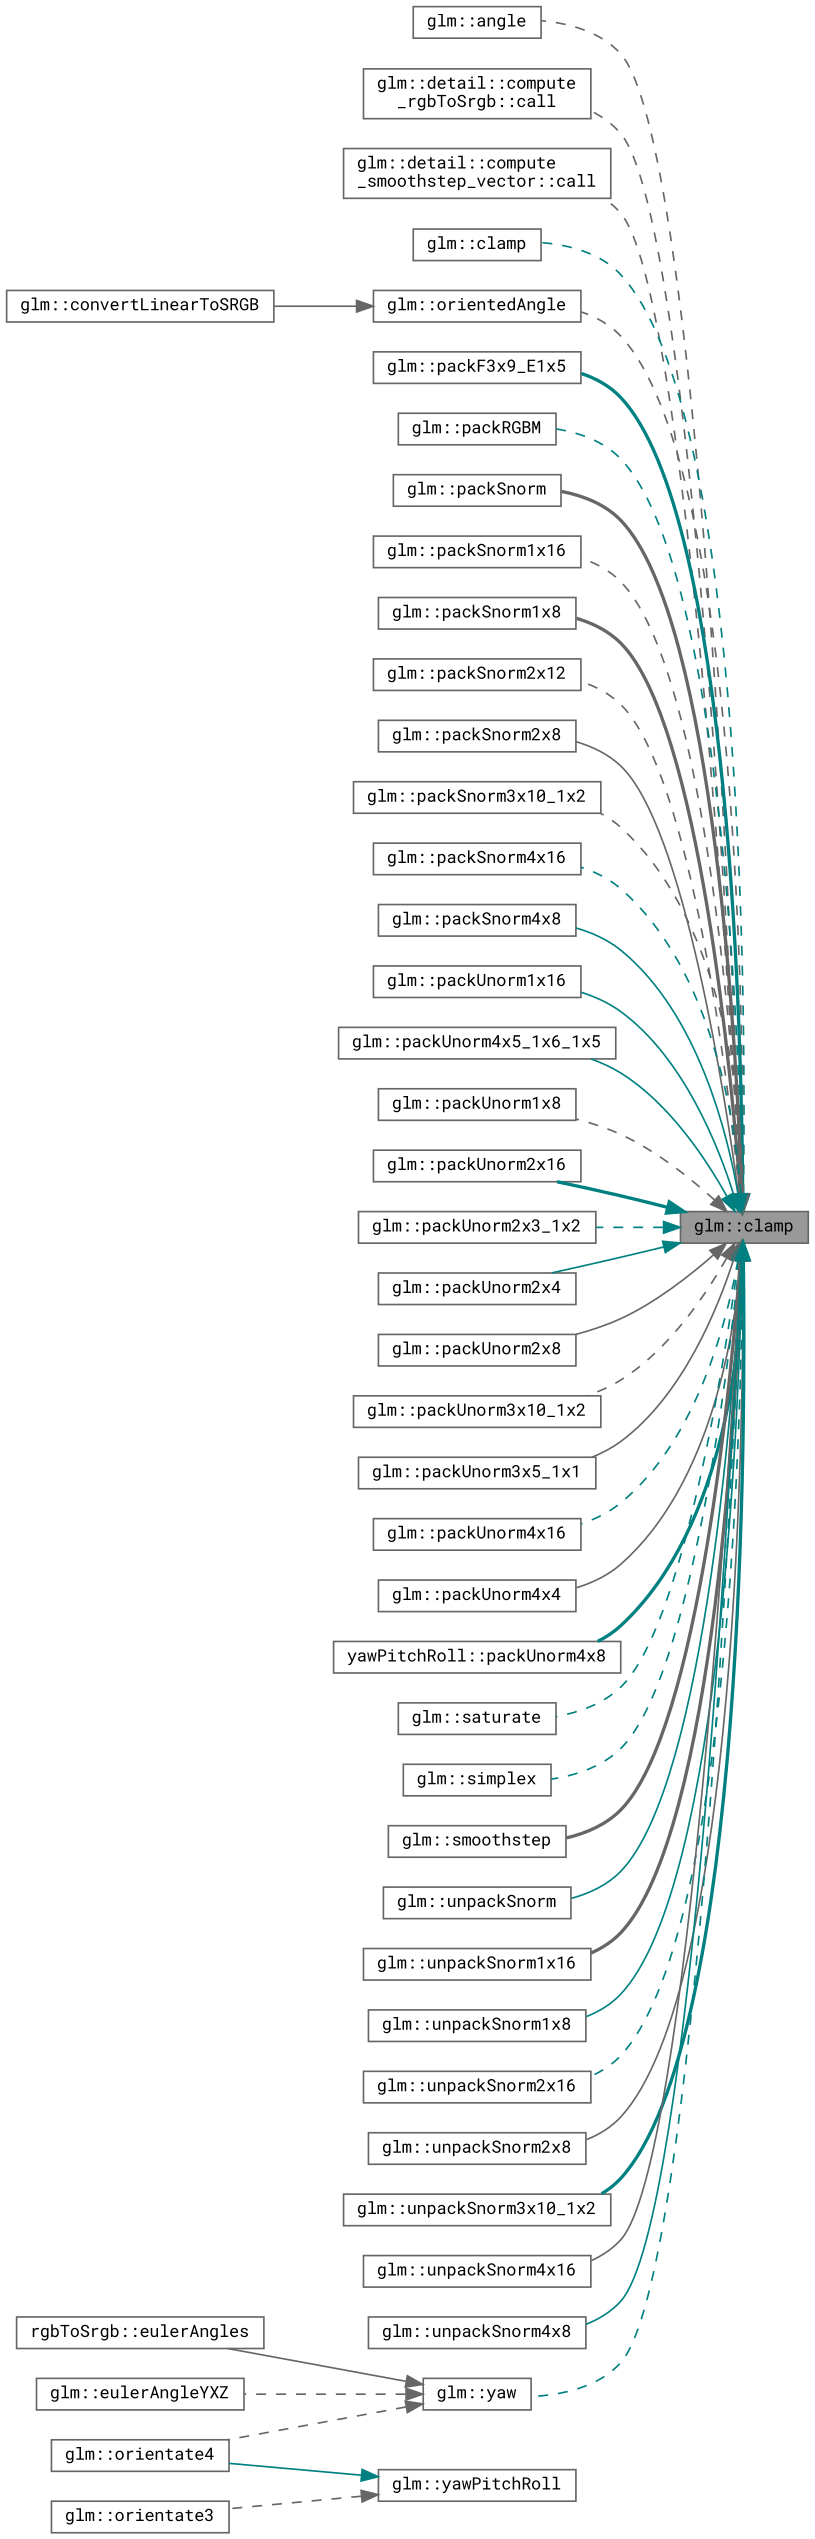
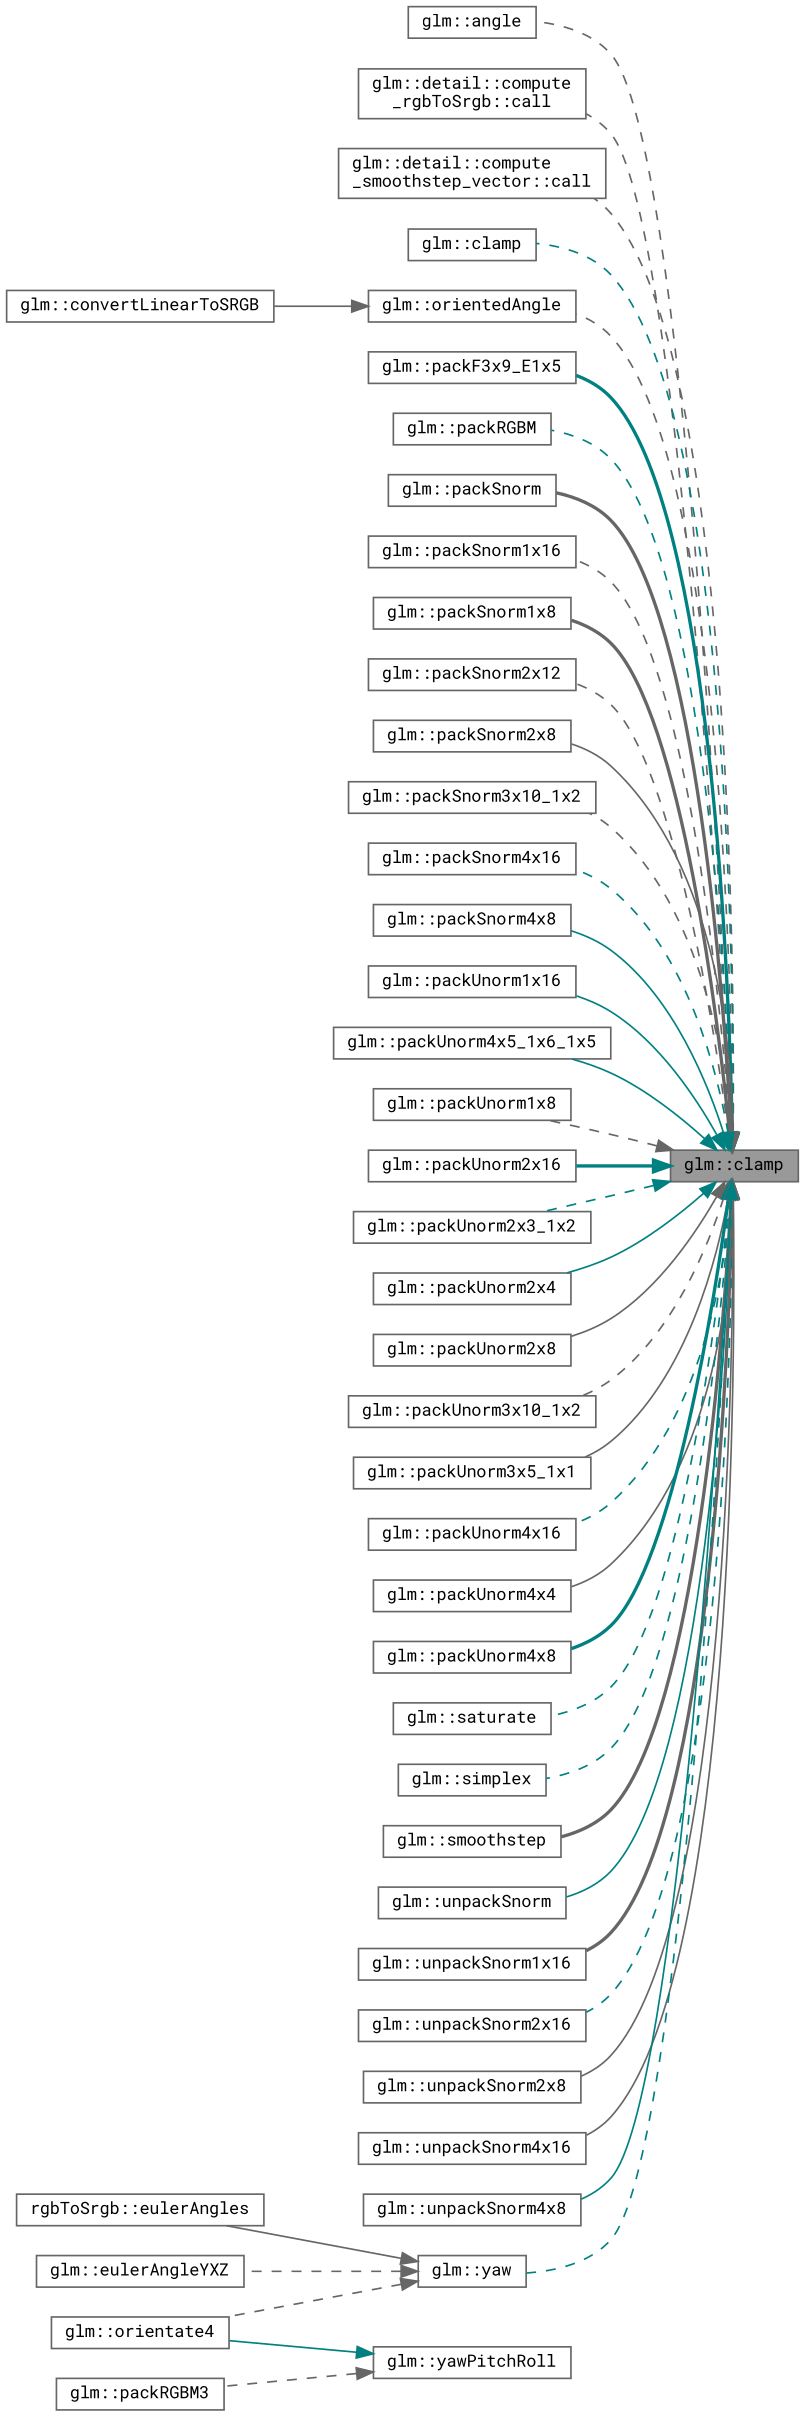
(477, 1657) -> (472, 1657)
(477, 2026) -> none
(477, 2210) -> none
(140, 2517) -> (140, 2394)
